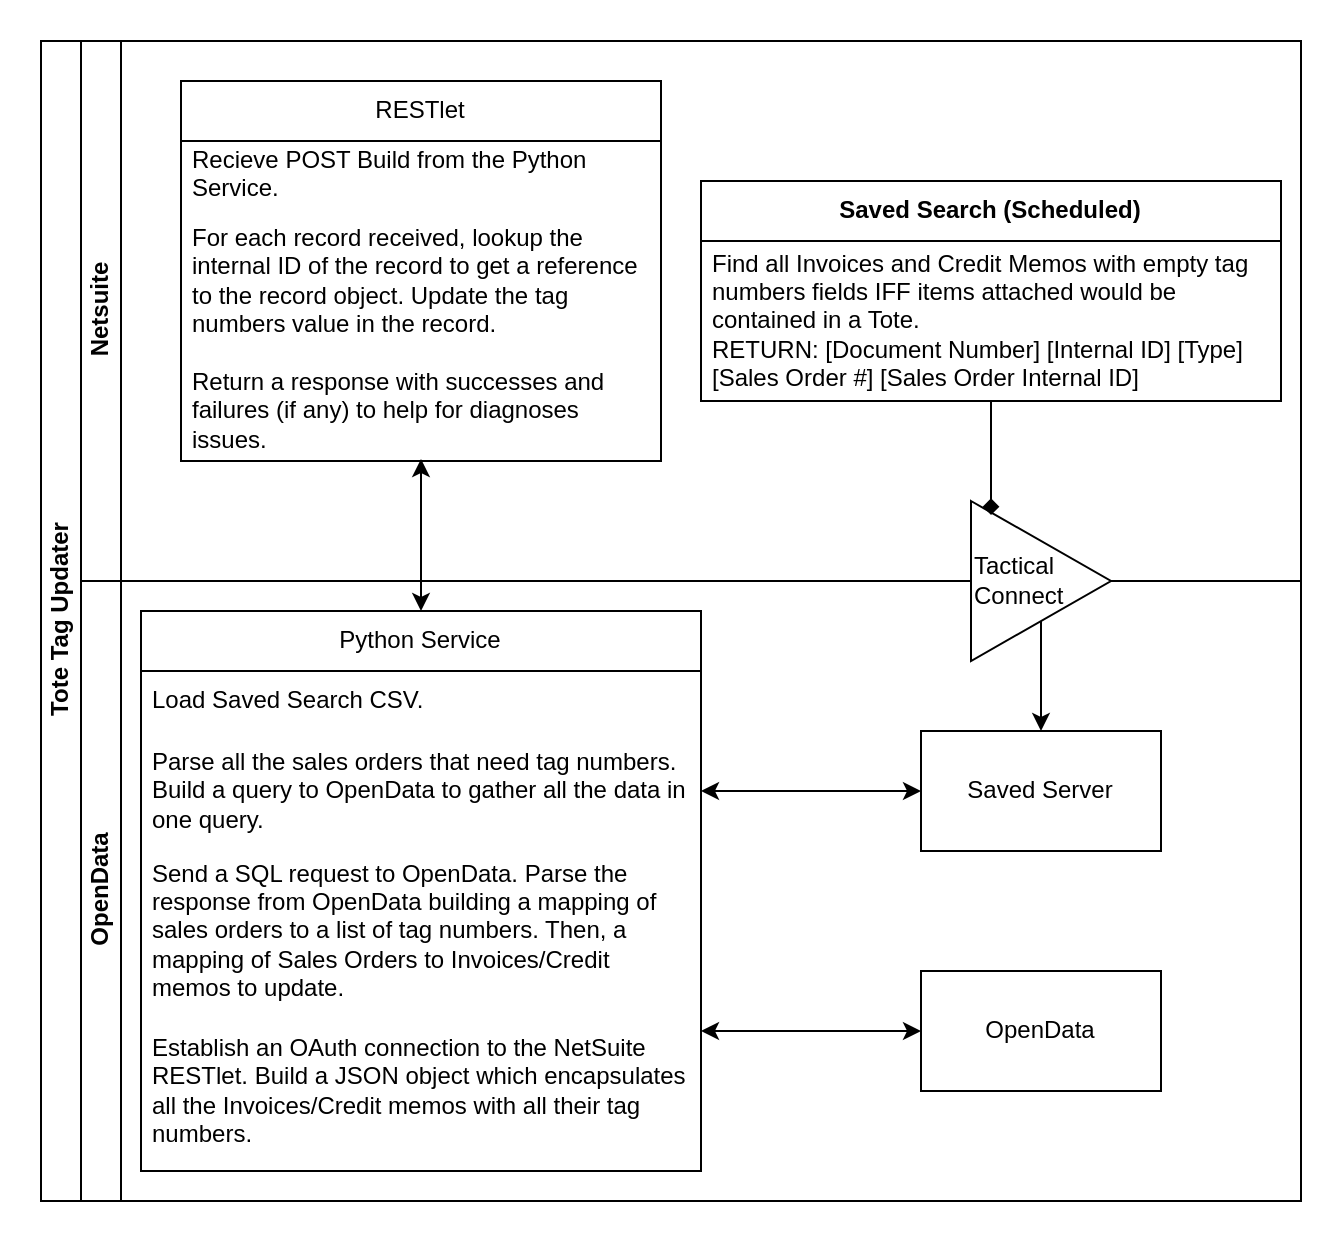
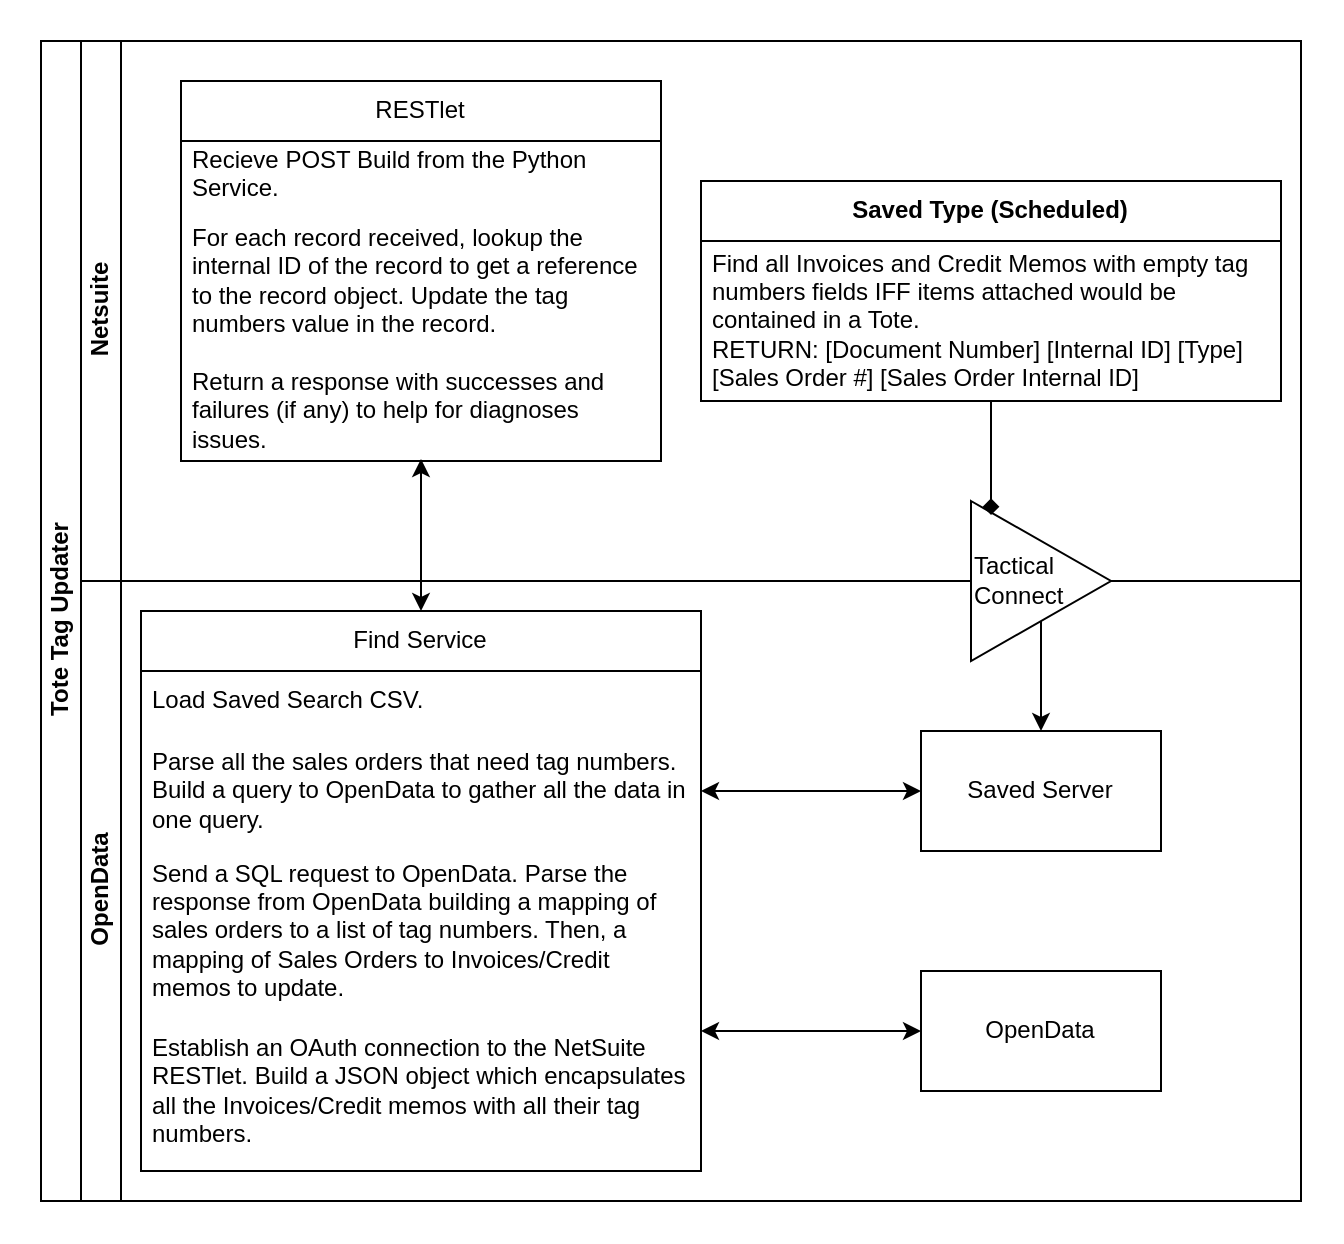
(991, 211) -> (991, 211)
(421, 641) -> (421, 641)
